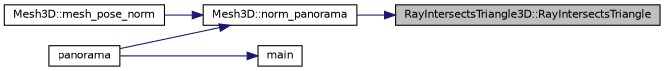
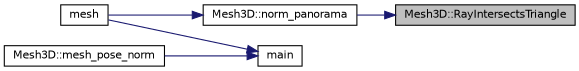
(178, 15) -> (206, 56)
(528, 15) -> (485, 15)
(84, 56) -> (84, 15)
